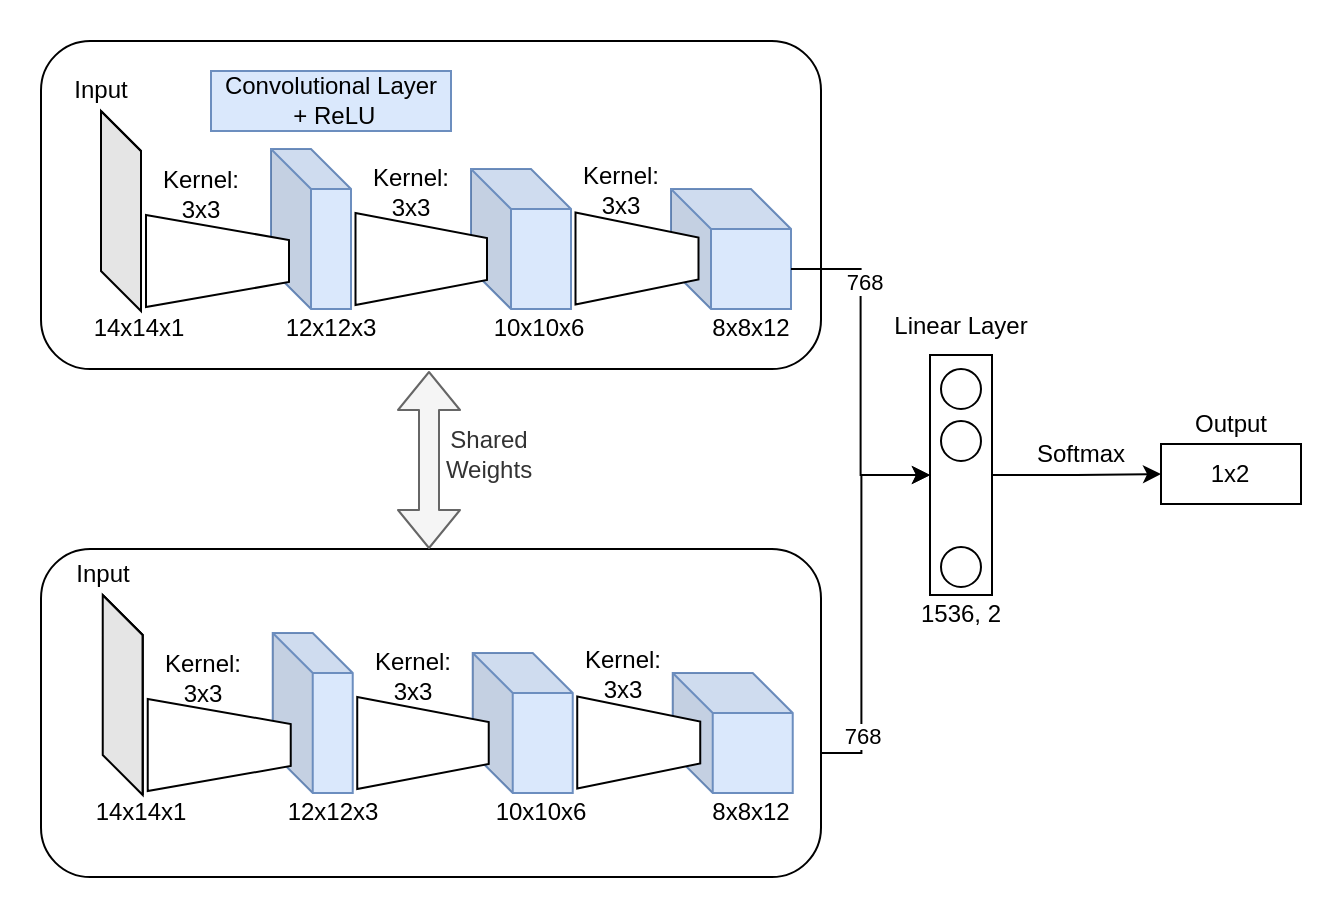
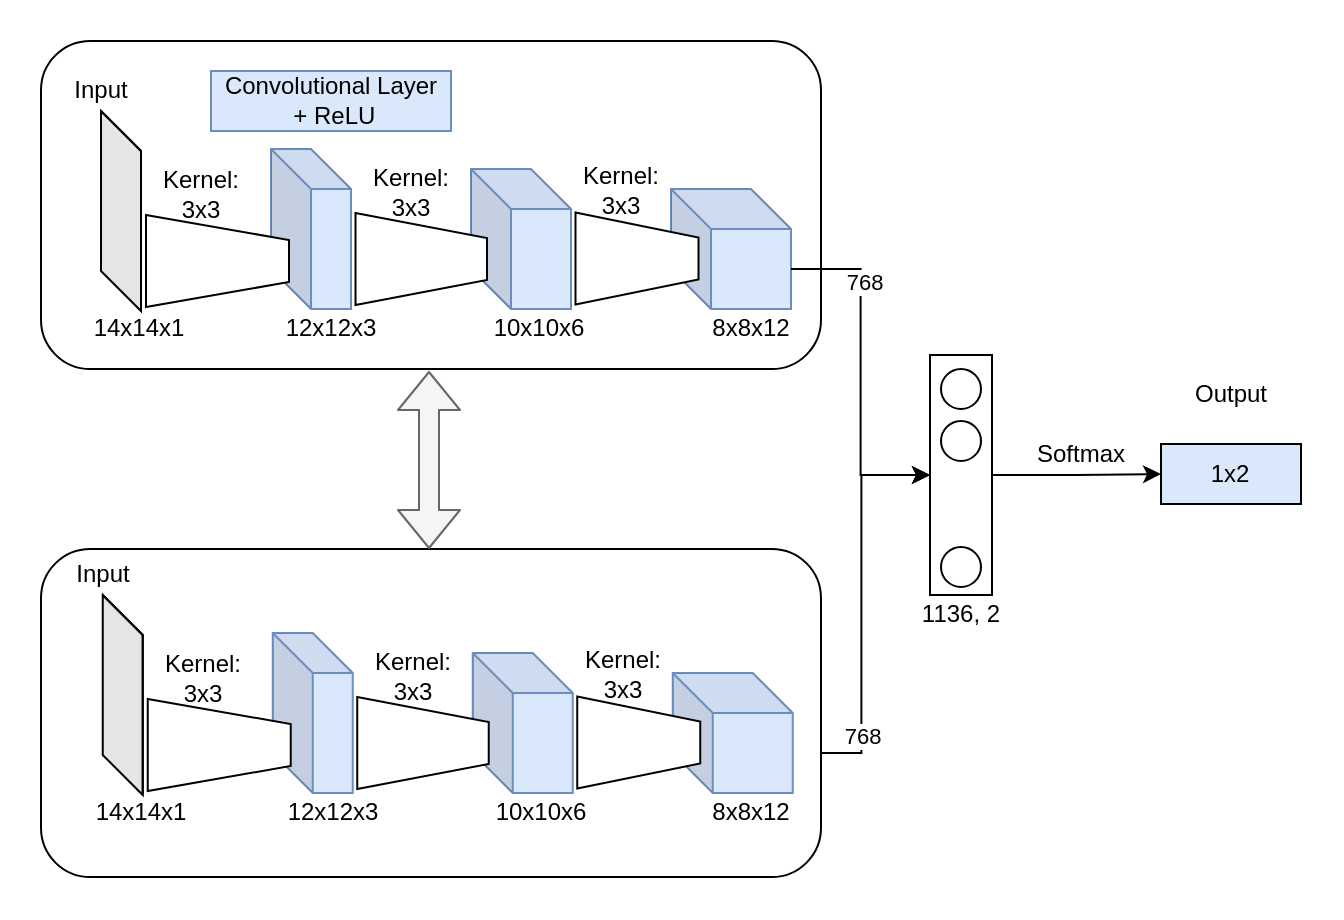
(961, 327) -> none
(1231, 424) -> (1231, 394)
(489, 455) -> none
(1231, 474) -> (1231, 474)
(962, 615) -> (962, 615)
